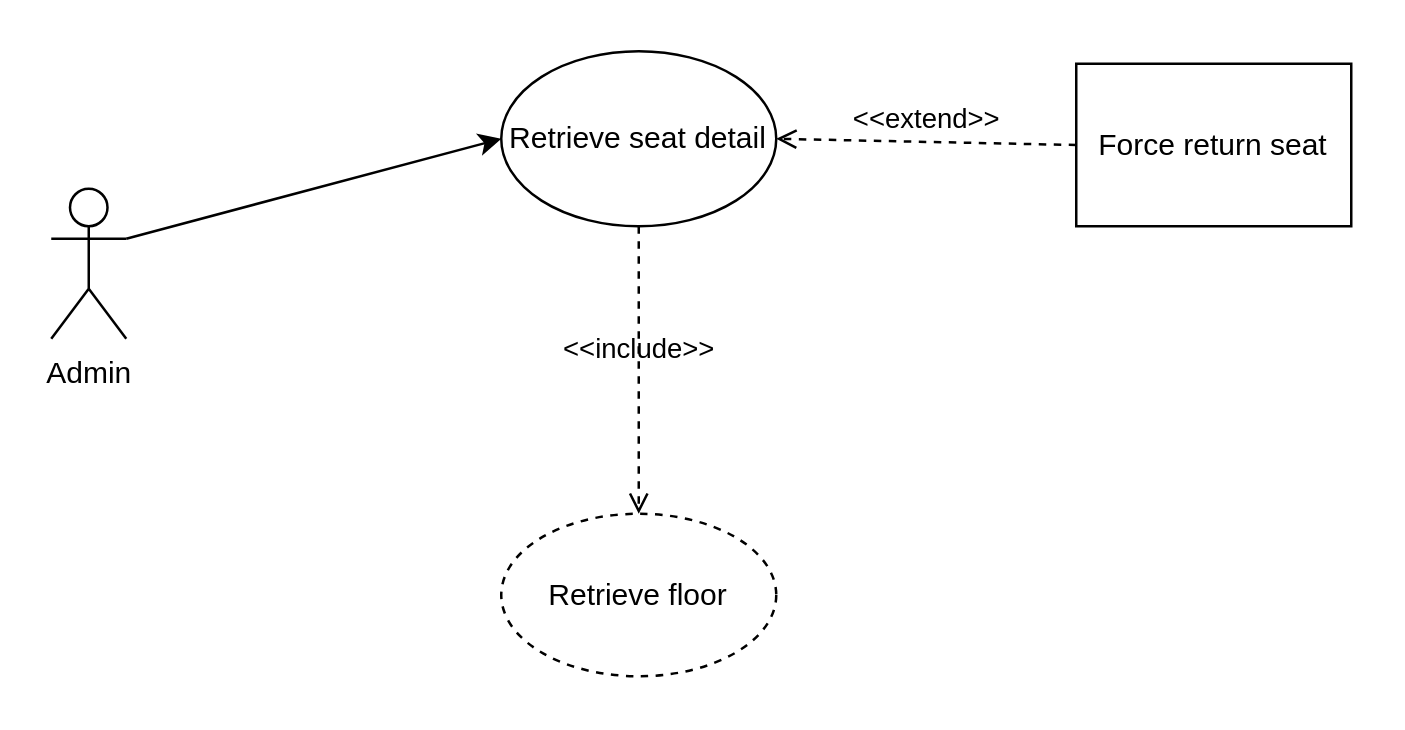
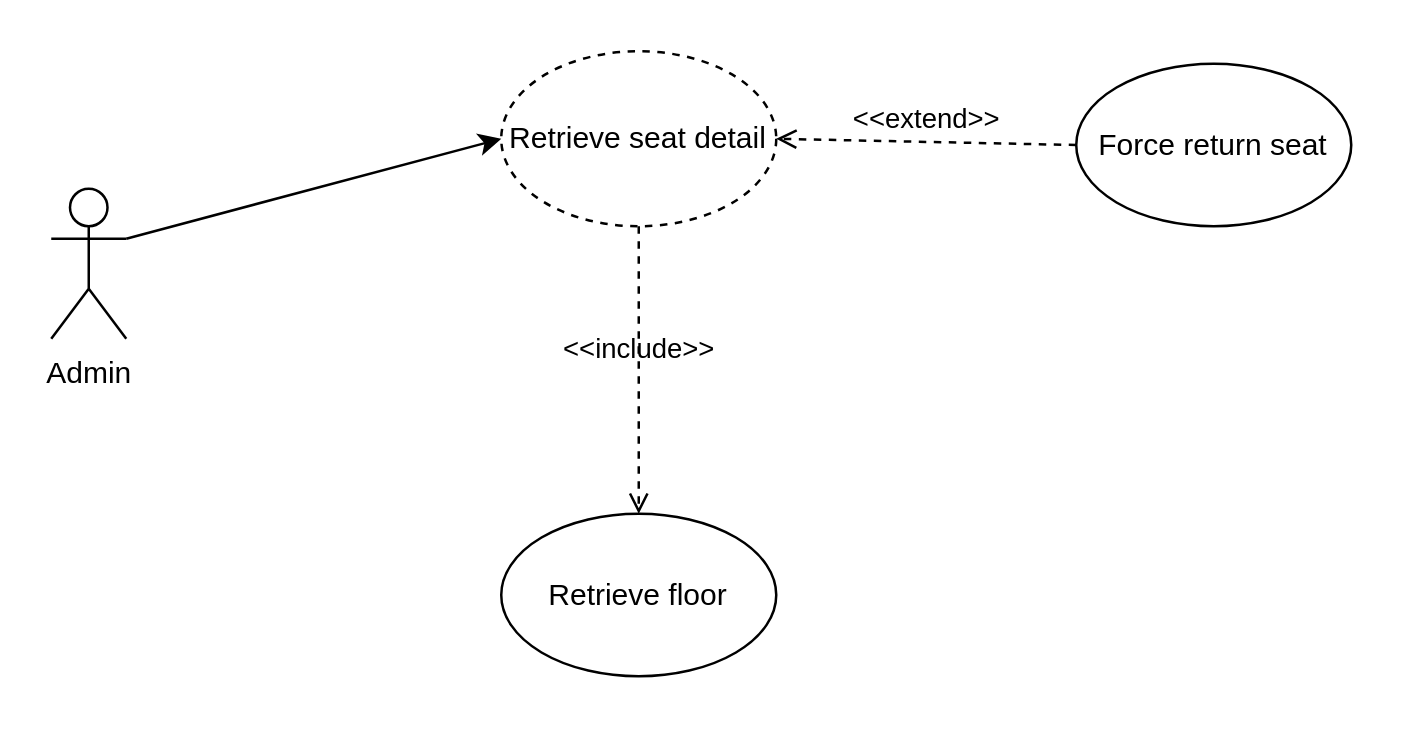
(639, 139) -> (639, 139)
(1214, 145) -> (1214, 145)
(639, 595) -> (639, 595)
